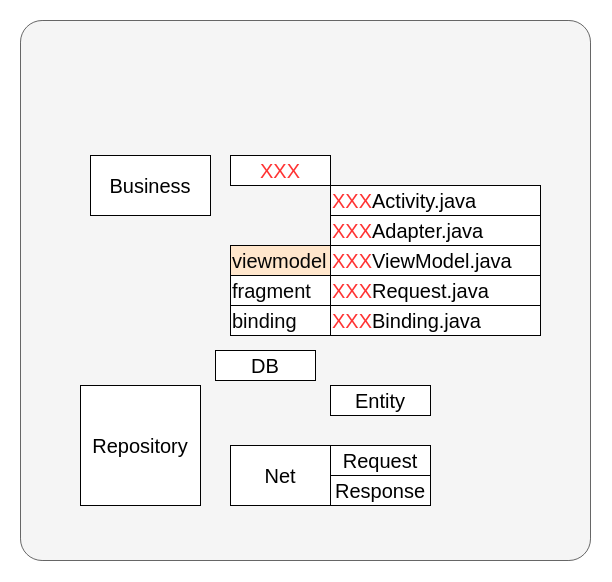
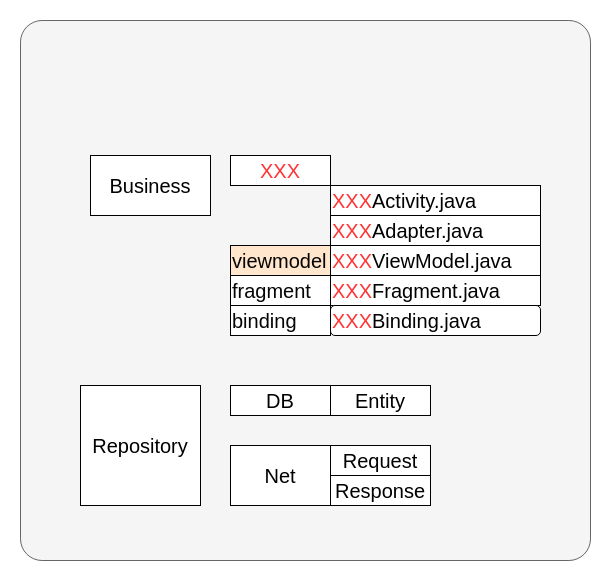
(414, 291) -> (420, 291)
(436, 321) -> (436, 321)
(266, 366) -> (281, 401)
